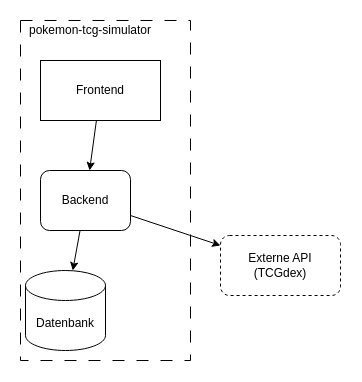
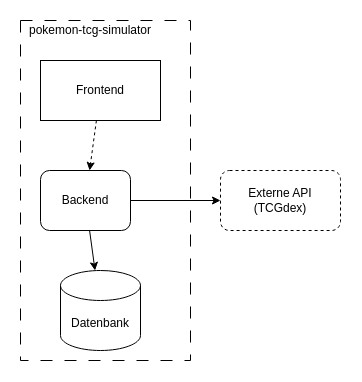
(93, 142) -> (93, 142)
(281, 266) -> (281, 201)
(66, 311) -> (101, 311)
